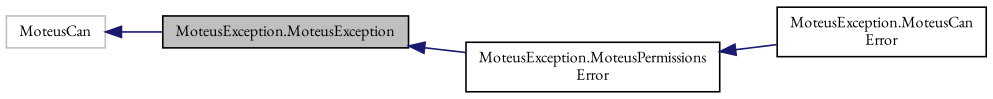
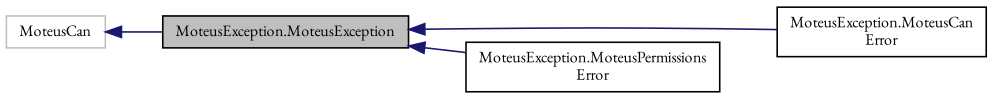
(756, 47) -> (601, 28)
